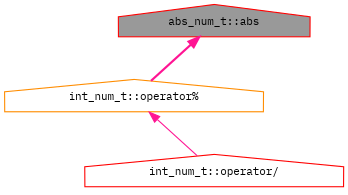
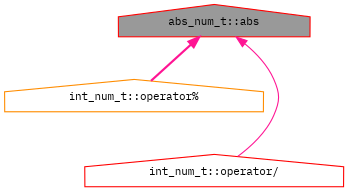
(177, 138) -> (278, 102)
